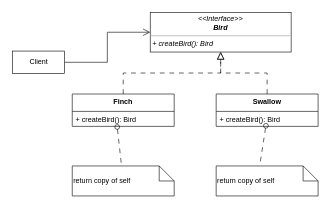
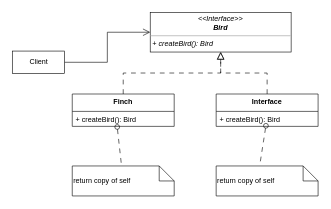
(267, 102) -> (267, 102)
